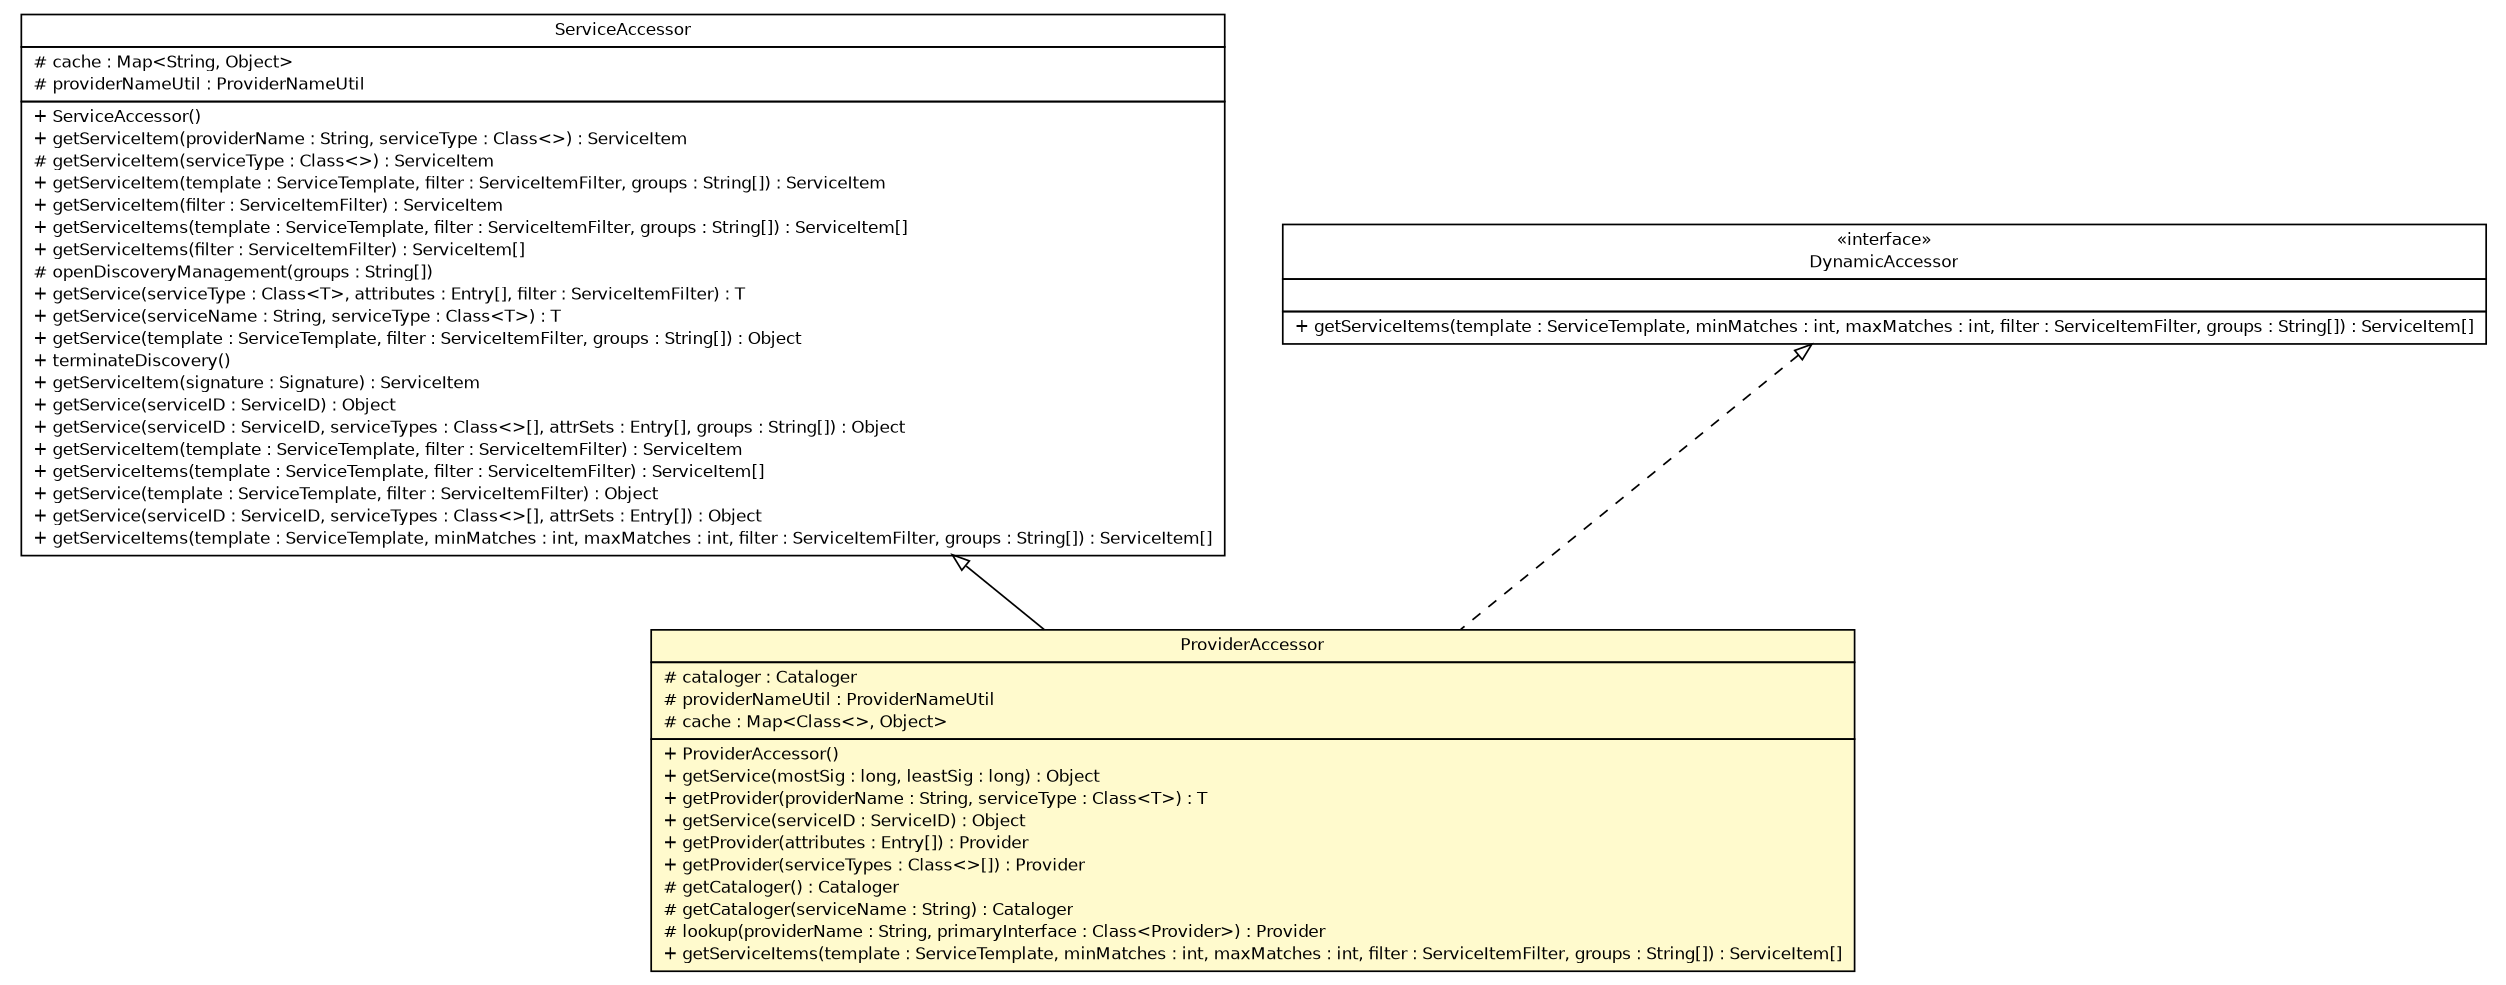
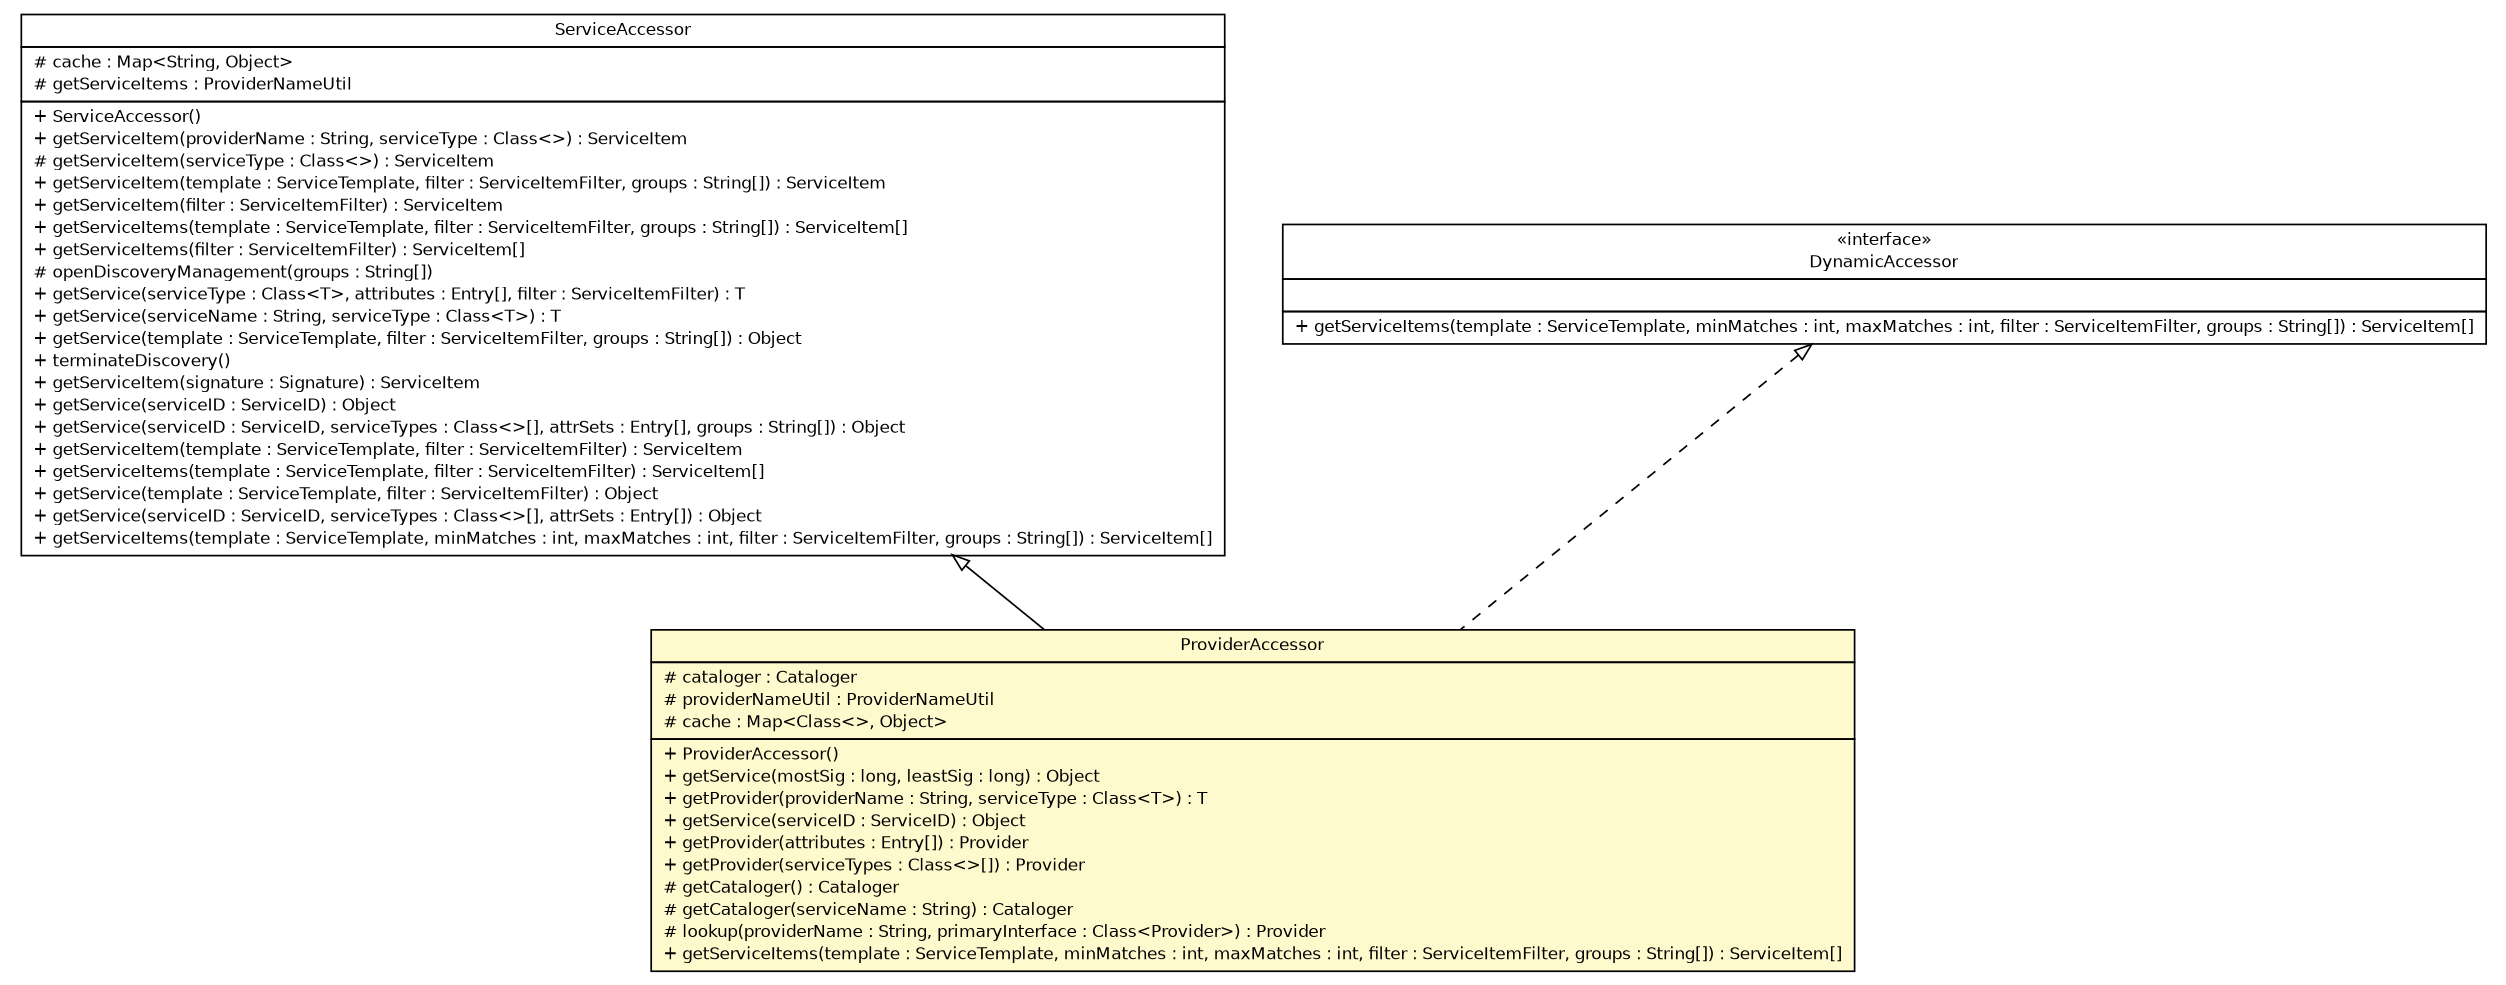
(200, 84) -> (193, 84)
